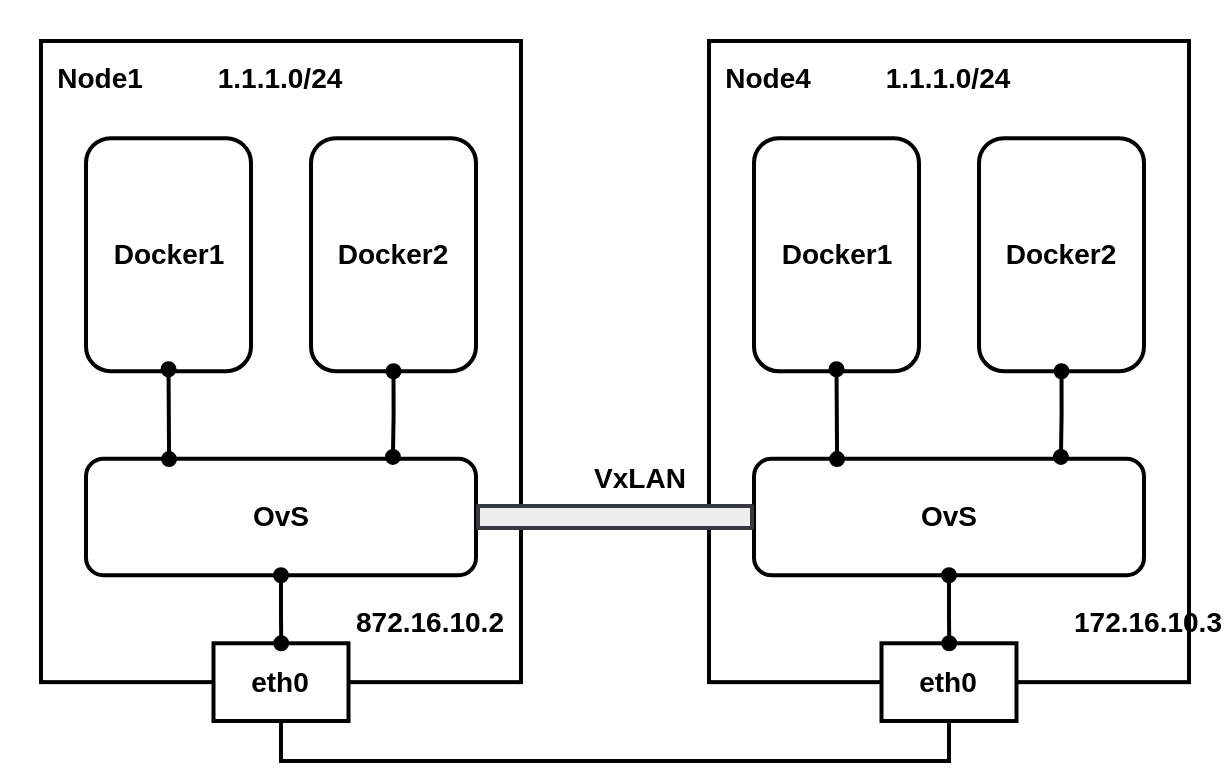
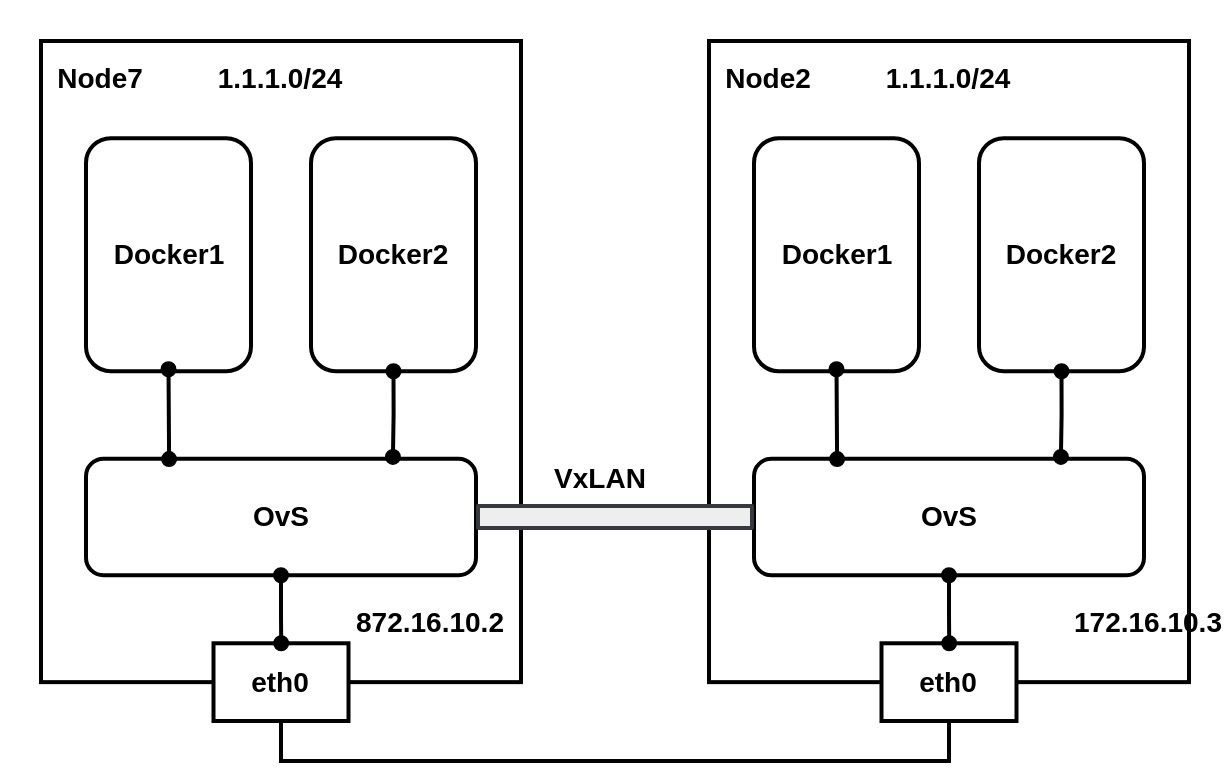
(101, 79) -> (101, 79)
(769, 79) -> (769, 79)
(641, 479) -> (601, 479)
